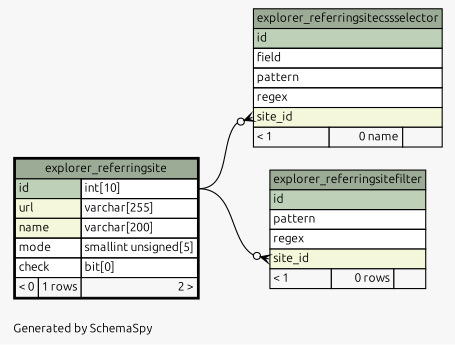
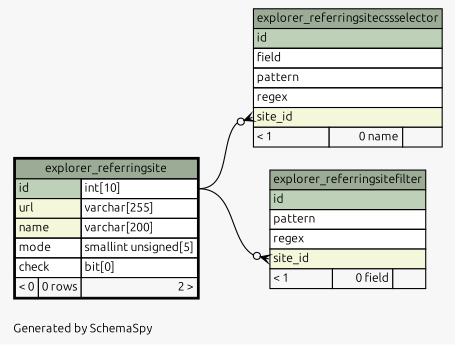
(373, 278) -> (373, 278)
(60, 287) -> (60, 287)
